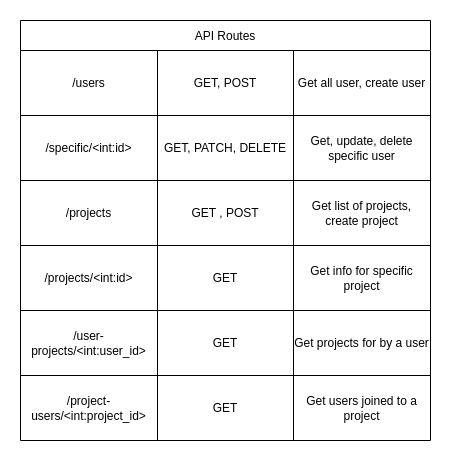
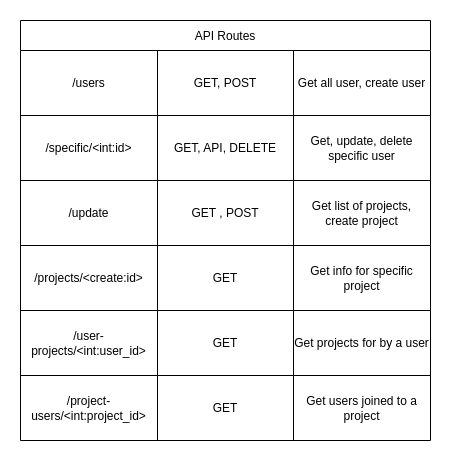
(226, 149) -> (226, 149)
(89, 214) -> (89, 214)
(89, 279) -> (89, 279)
